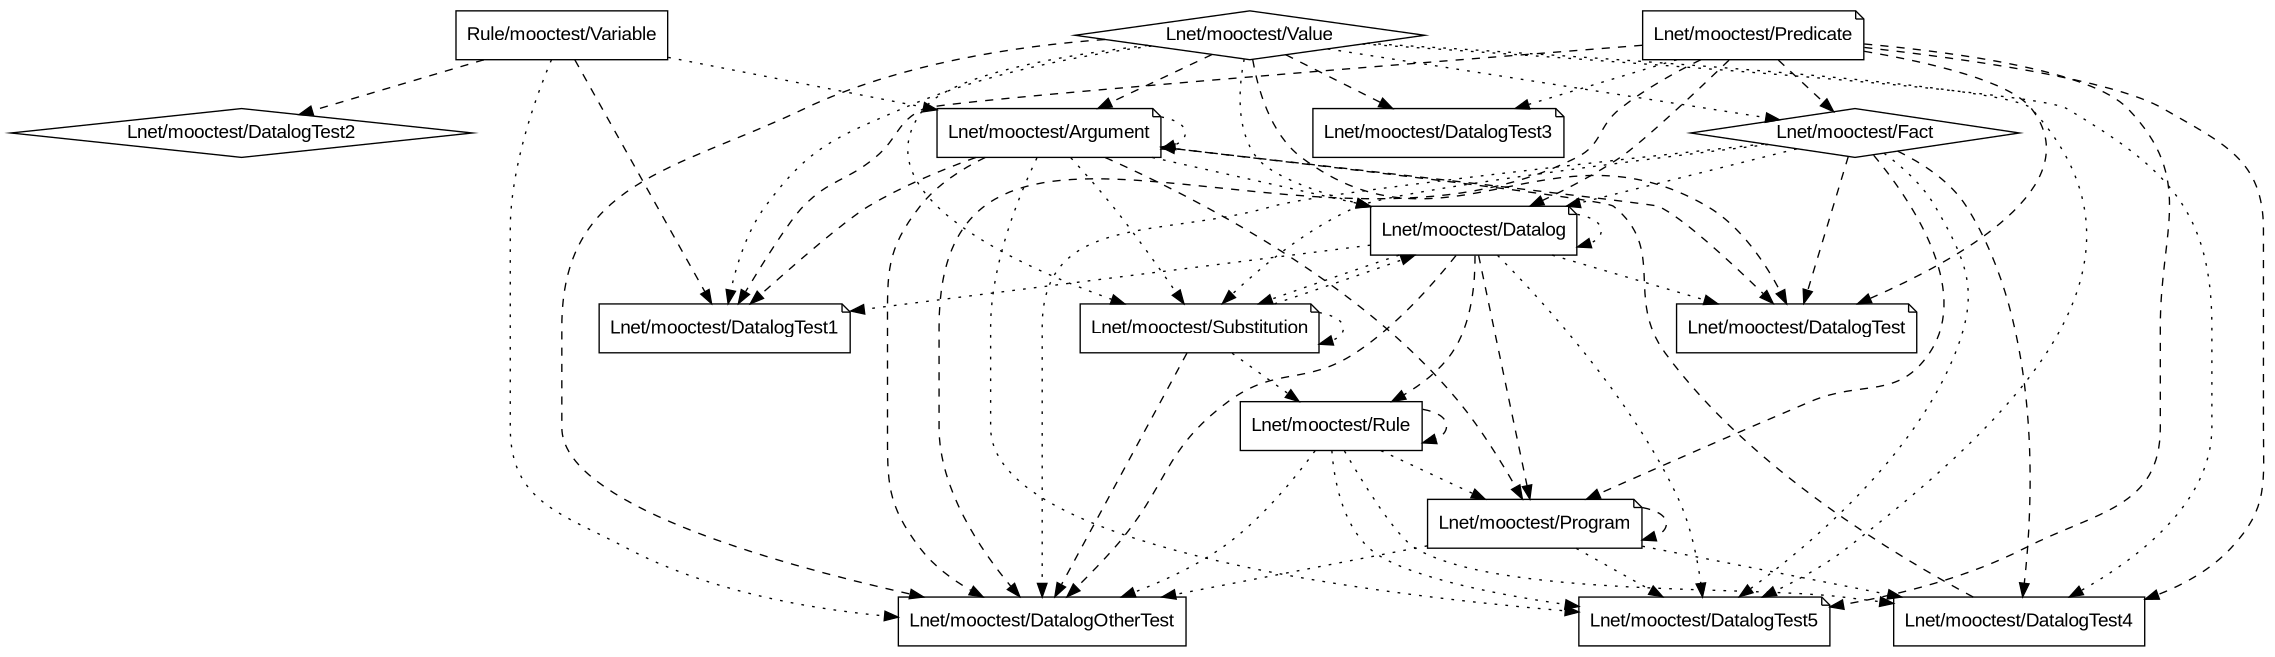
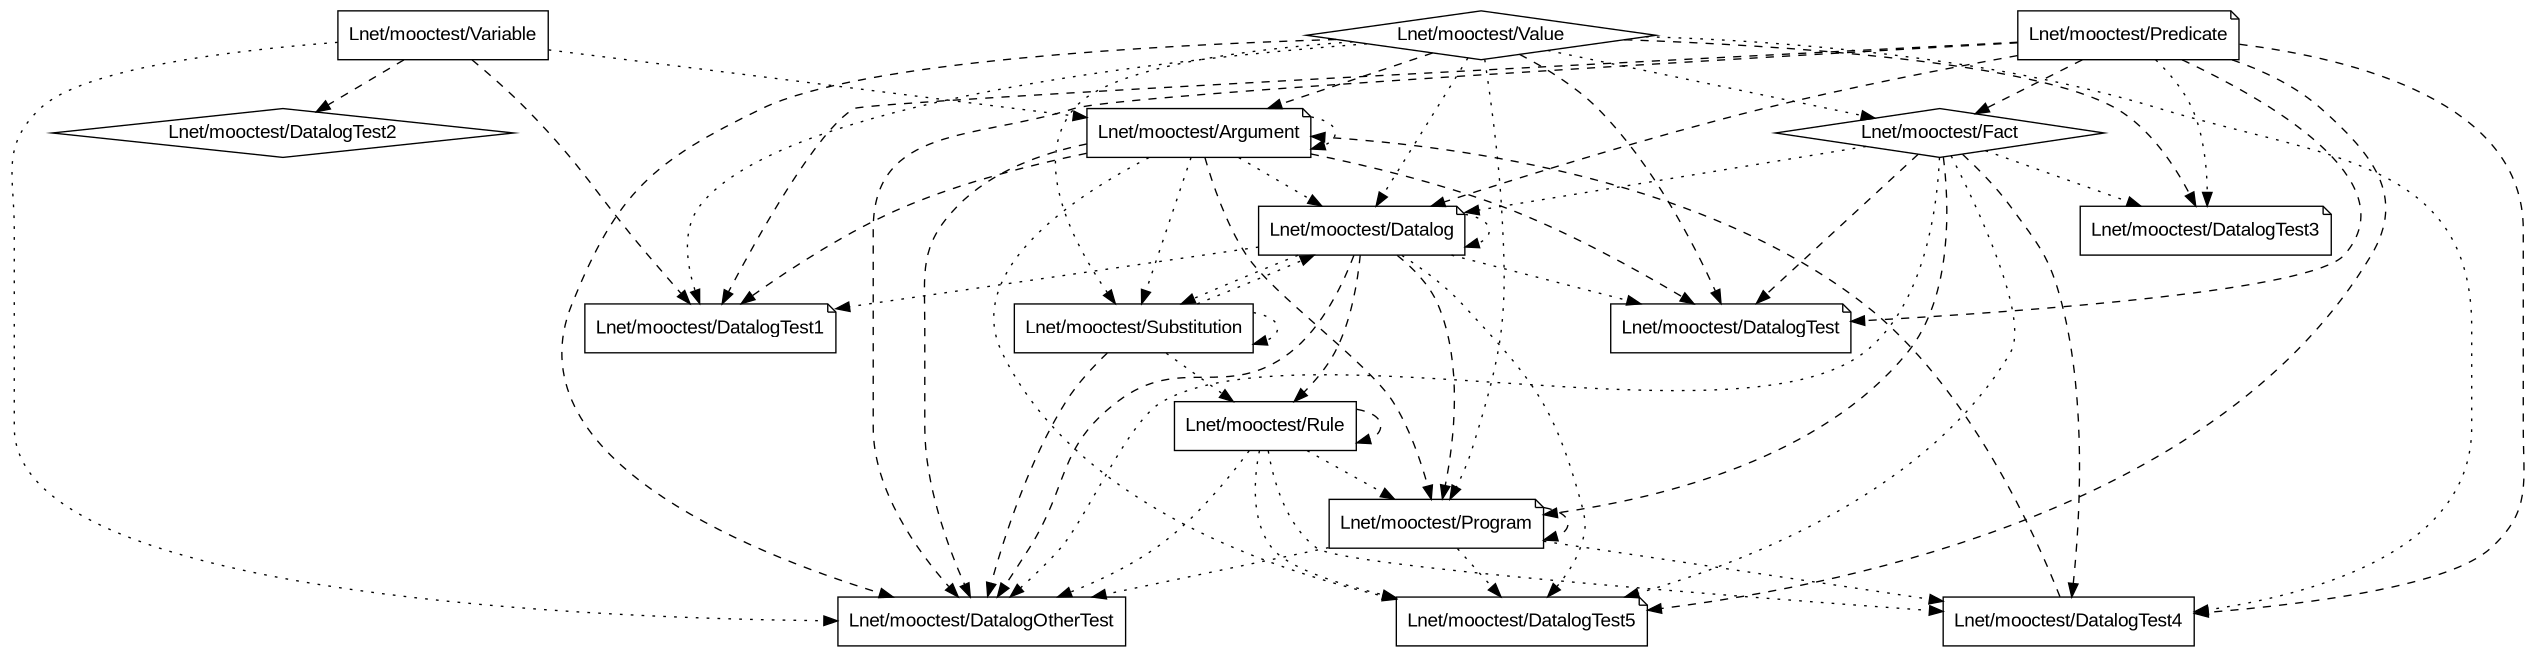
(562, 35) -> (443, 35)
(2057, 147) -> (1504, 287)
(1347, 211) -> (2056, 176)
(1200, 328) -> (1134, 328)
